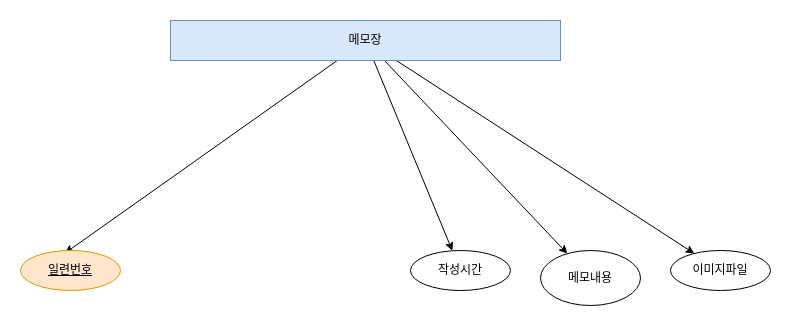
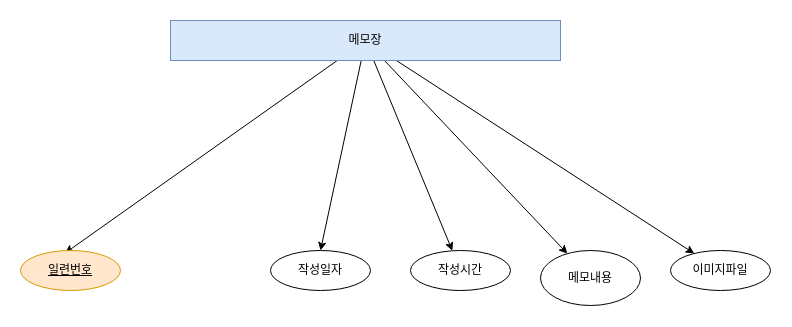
none -> (342, 152)
none -> (321, 271)
